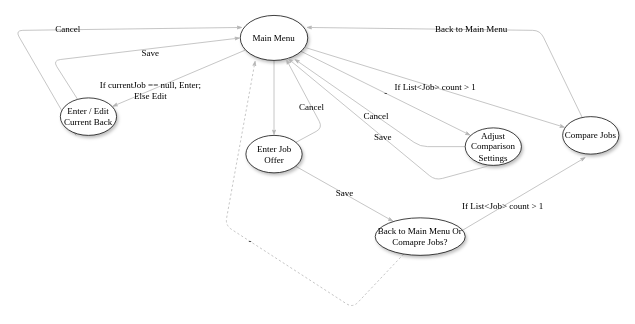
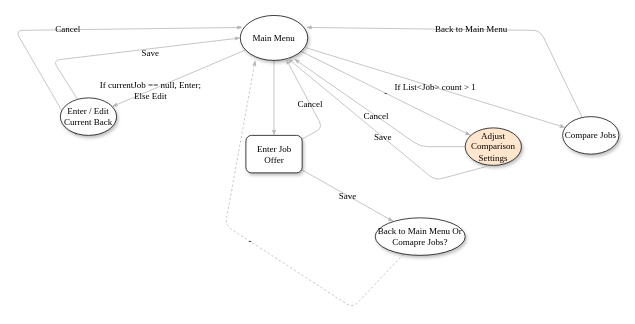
(494, 147) -> (494, 147)
(274, 154) -> (274, 154)
(502, 207) -> none
